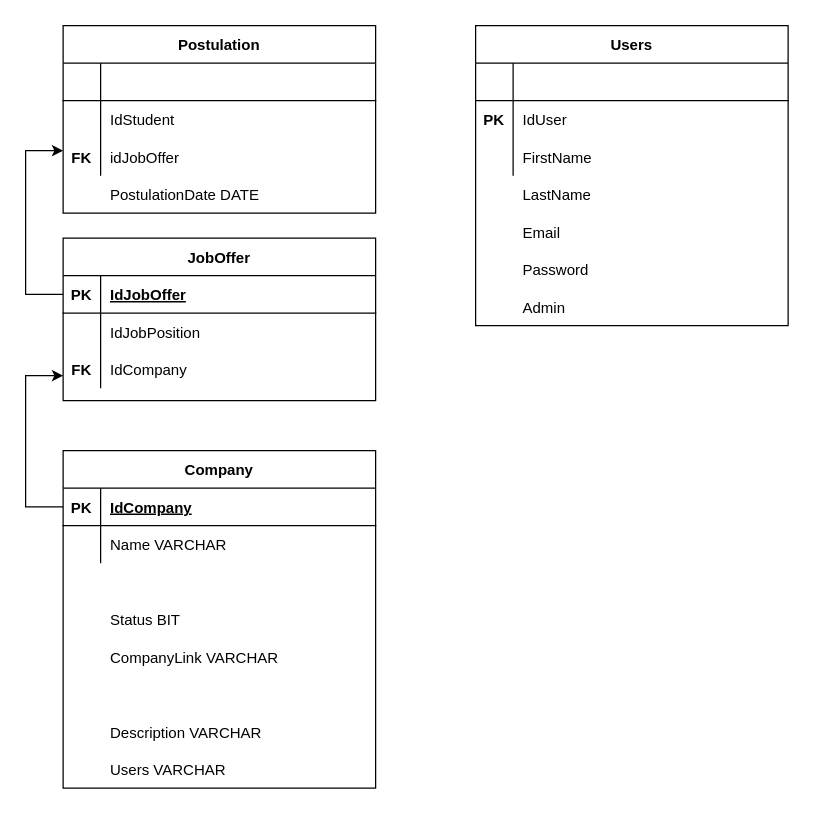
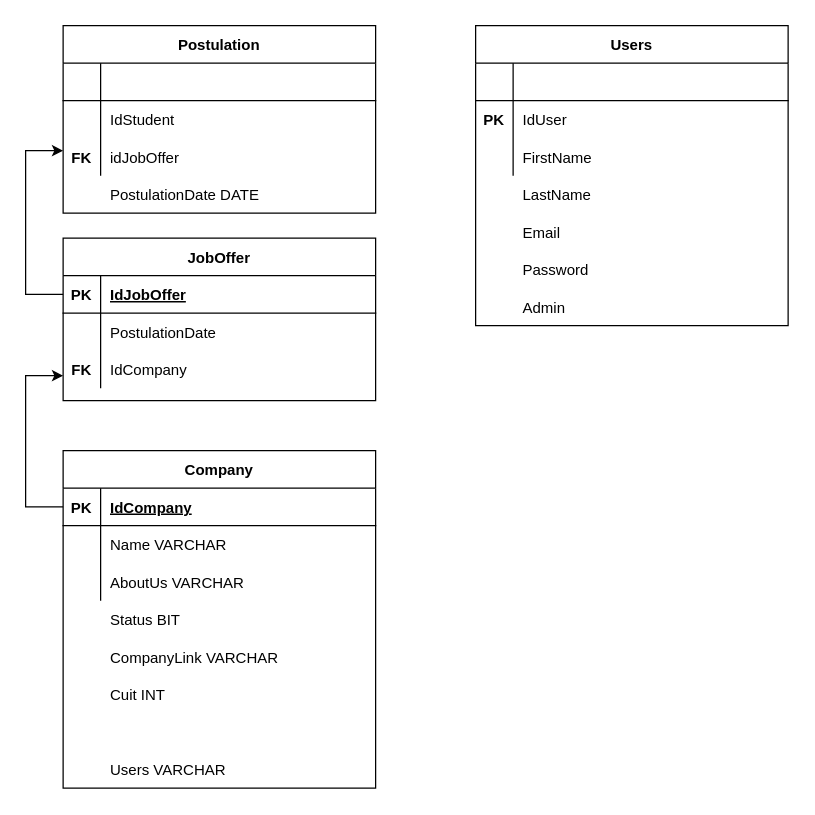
(161, 333) -> (169, 333)
none -> (238, 582)
none -> (238, 694)
(238, 732) -> none
